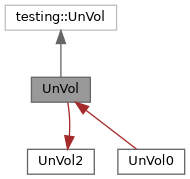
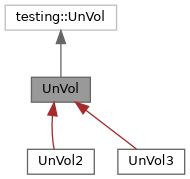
(70, 119) -> (52, 133)
(151, 162) -> (151, 162)
